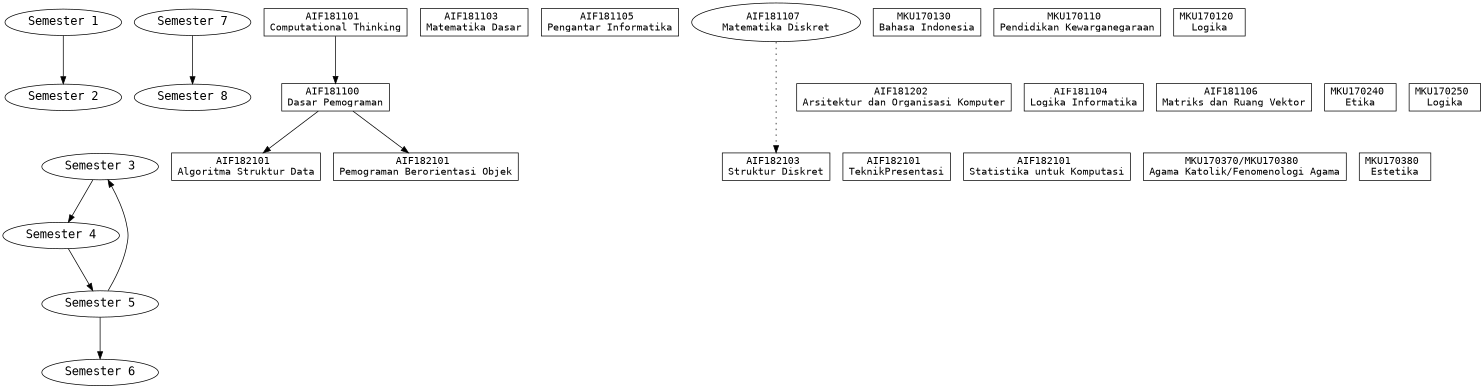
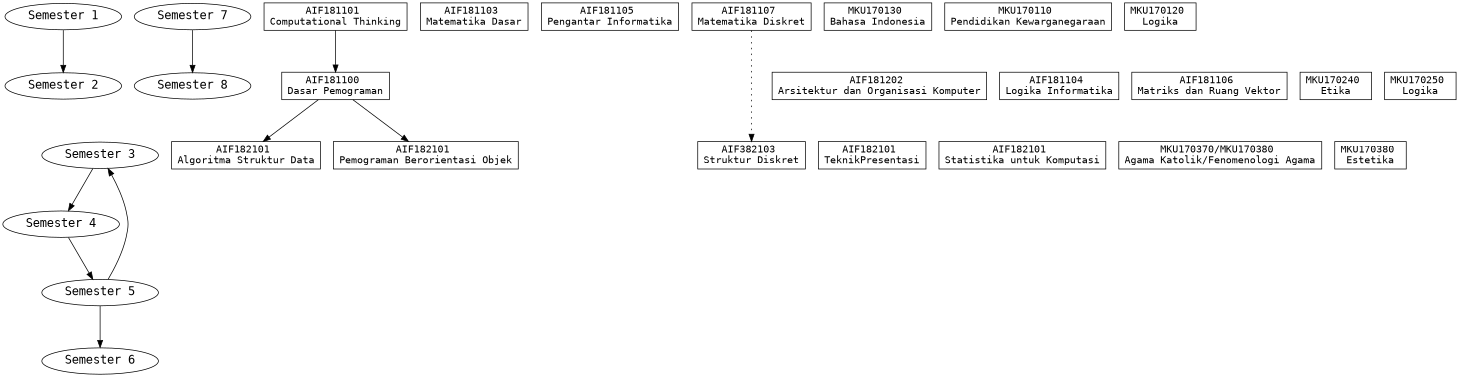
(776, 22) -> (752, 17)
(776, 167) -> (752, 155)
